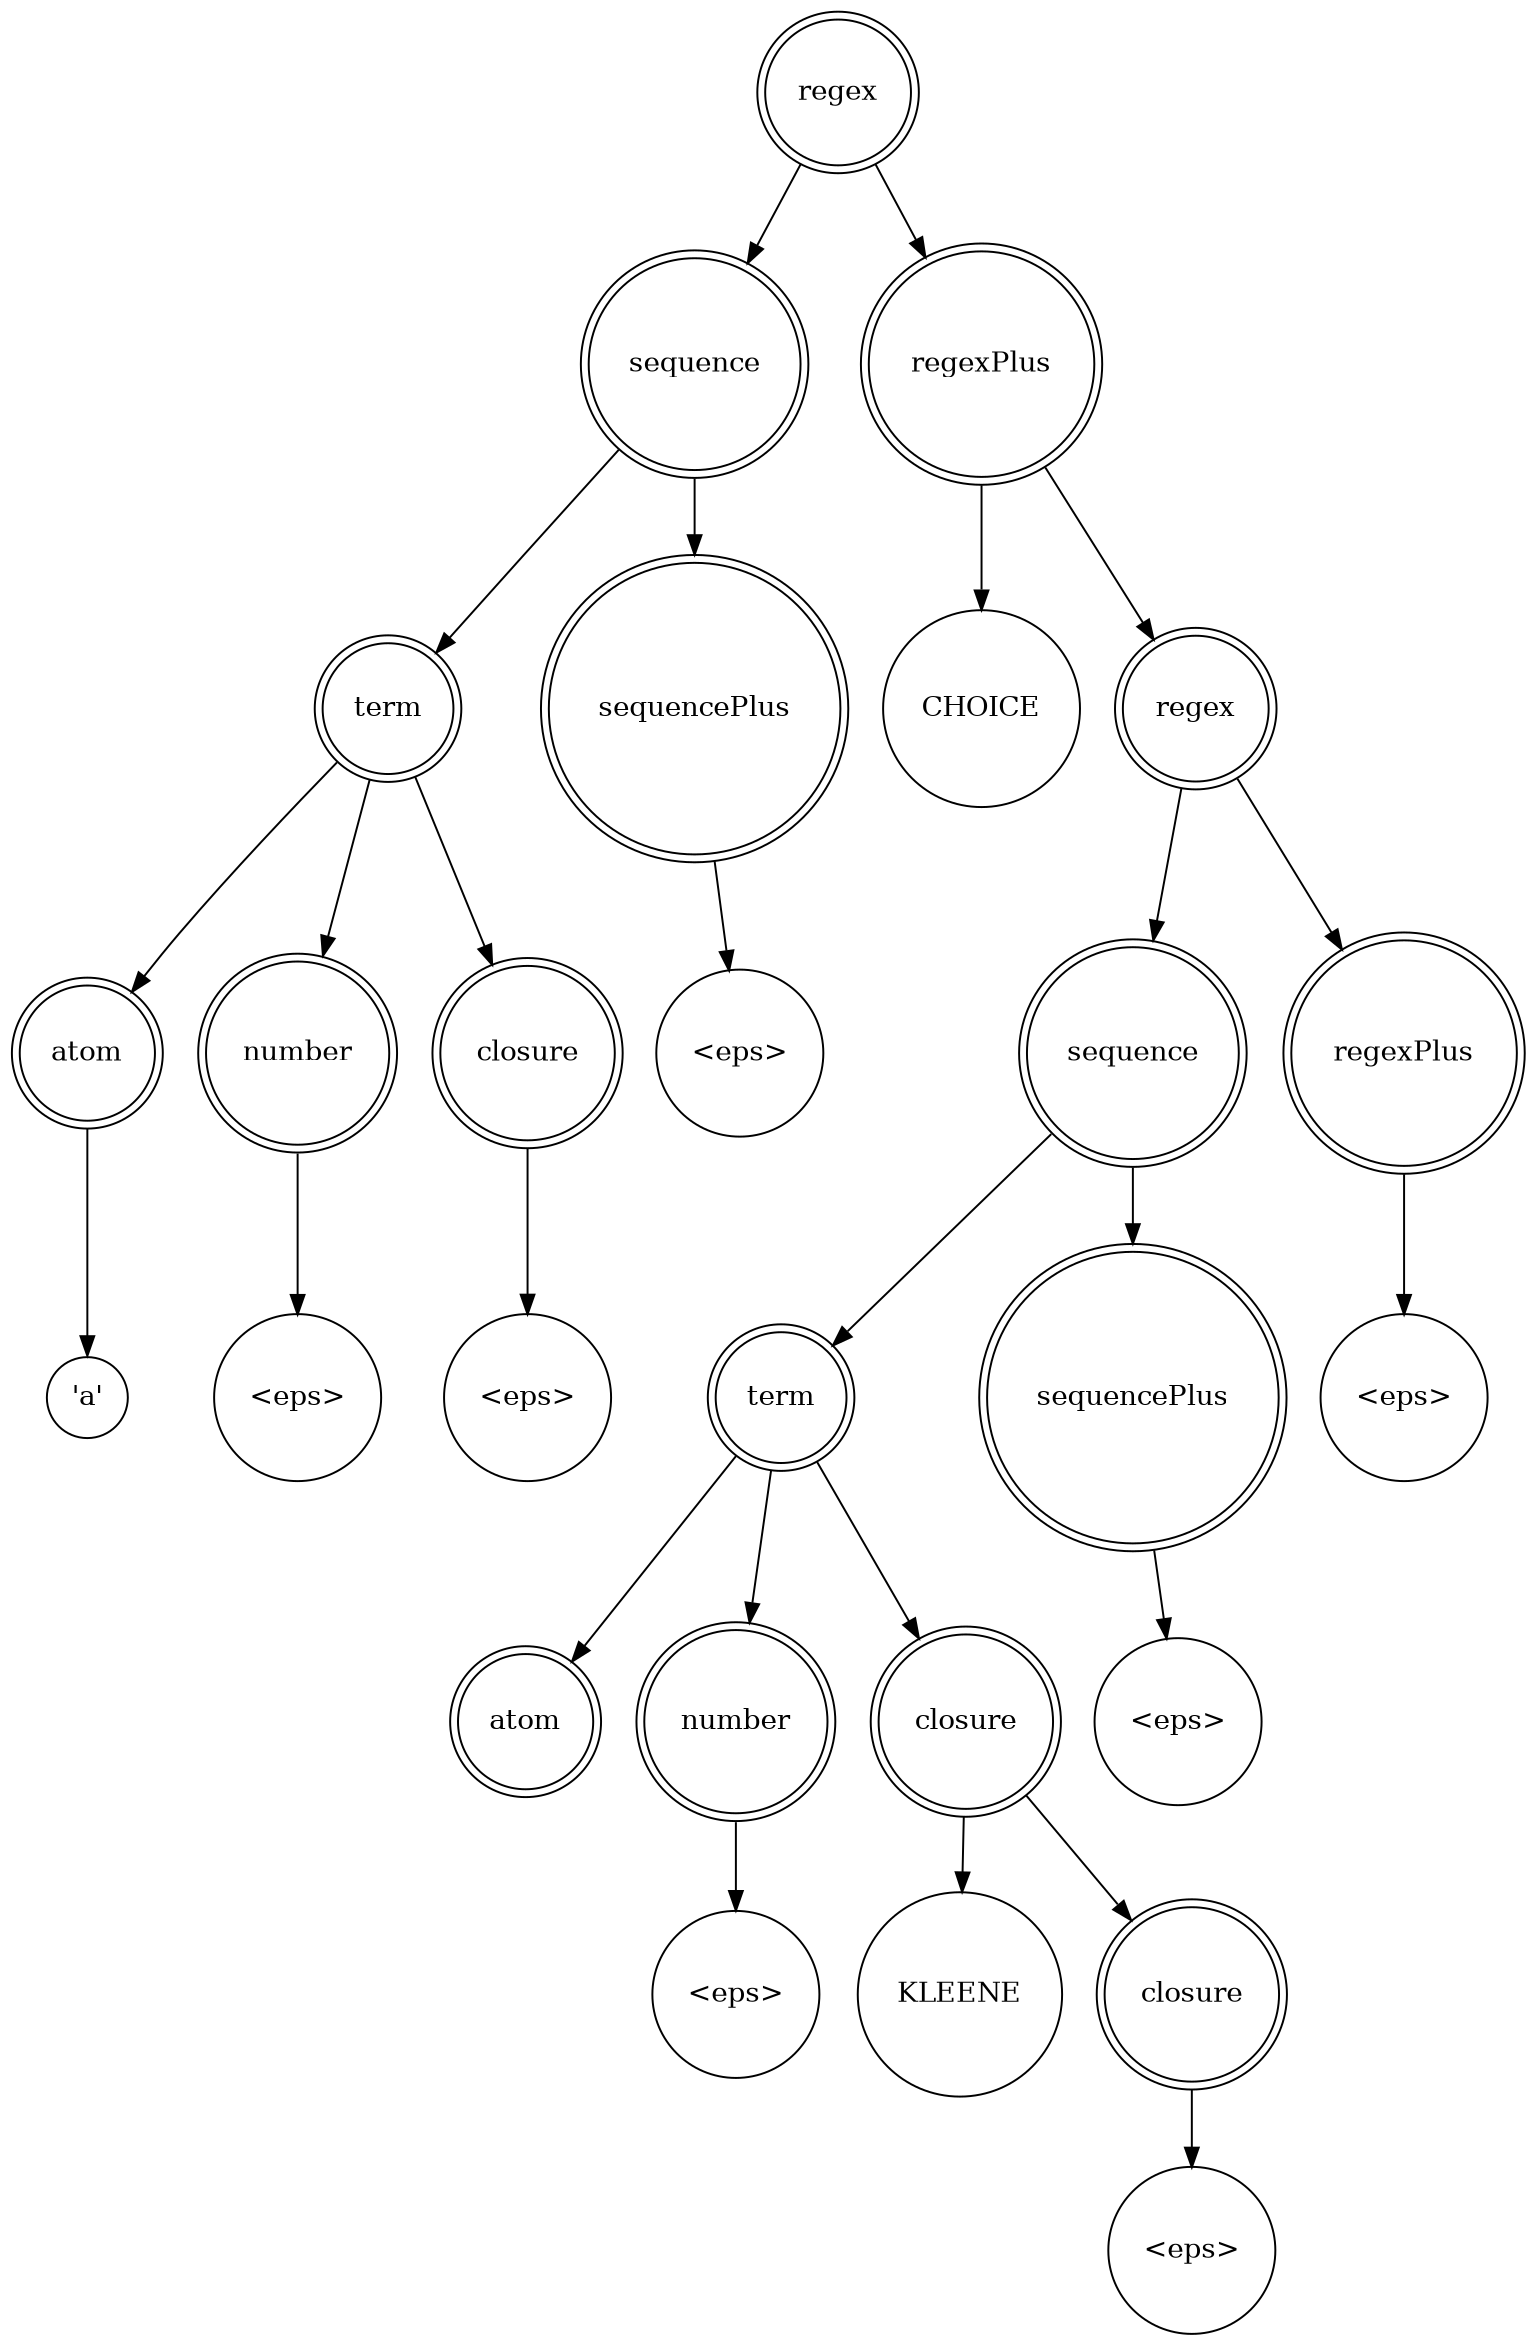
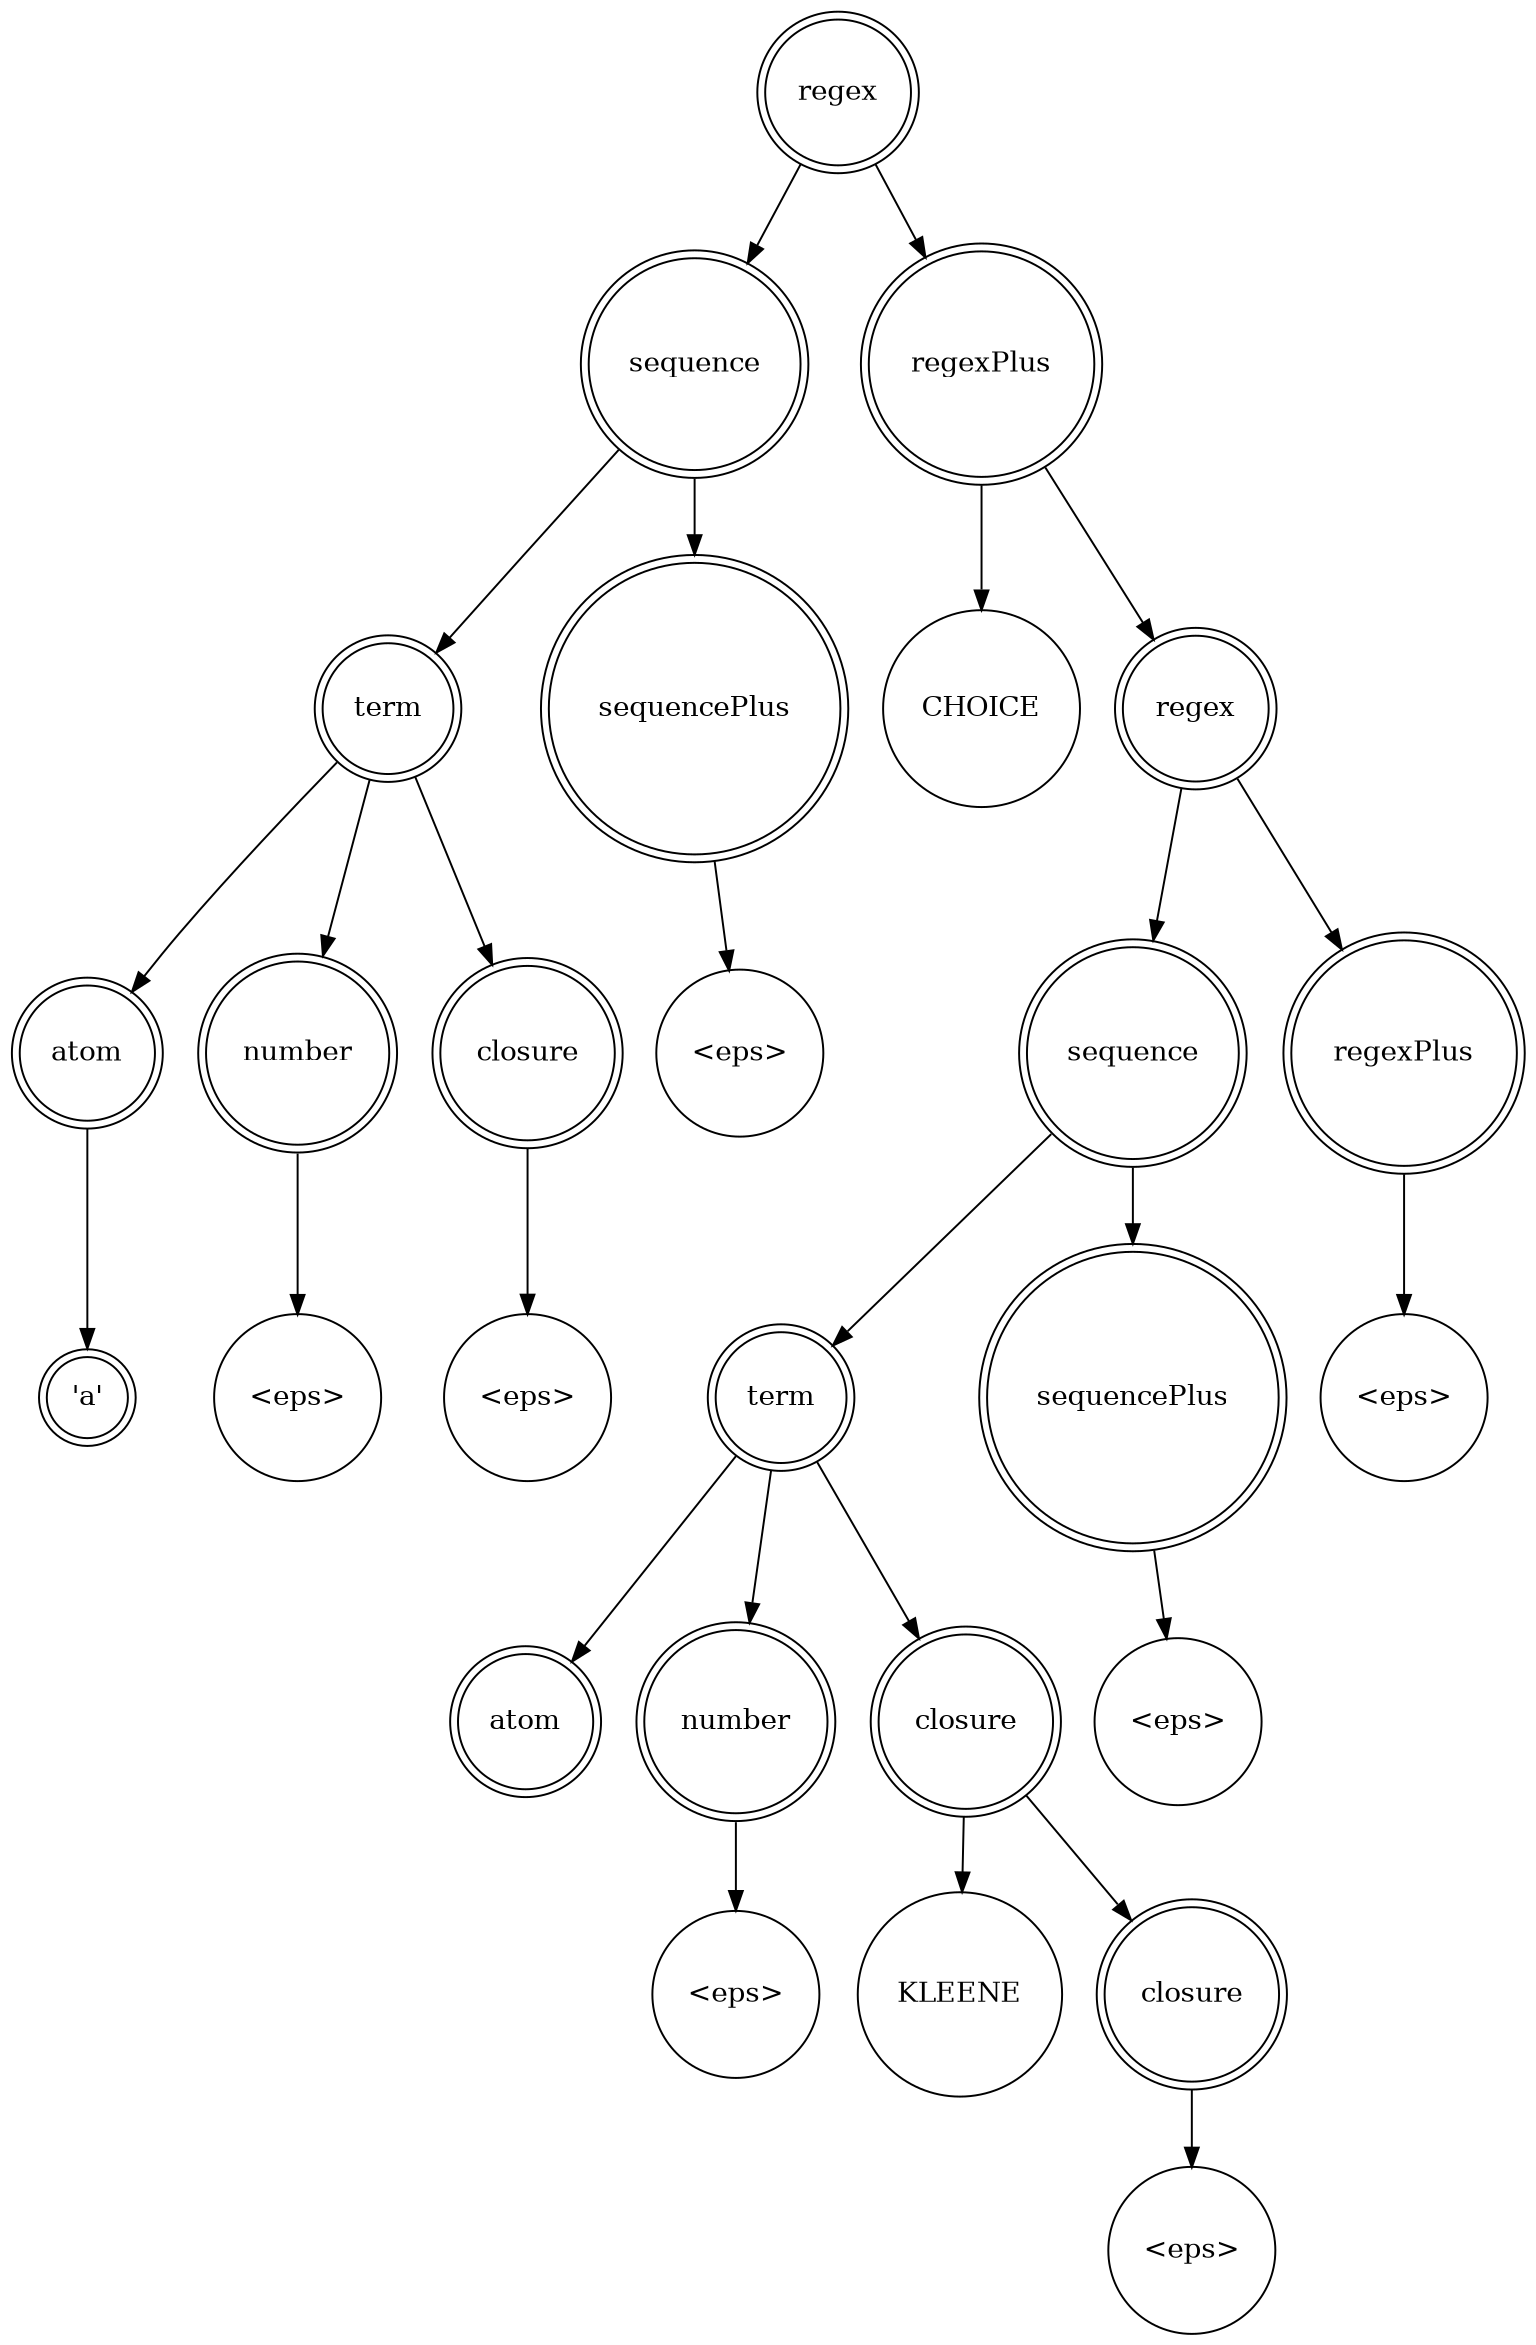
(87, 1398) -> (87, 1398)
